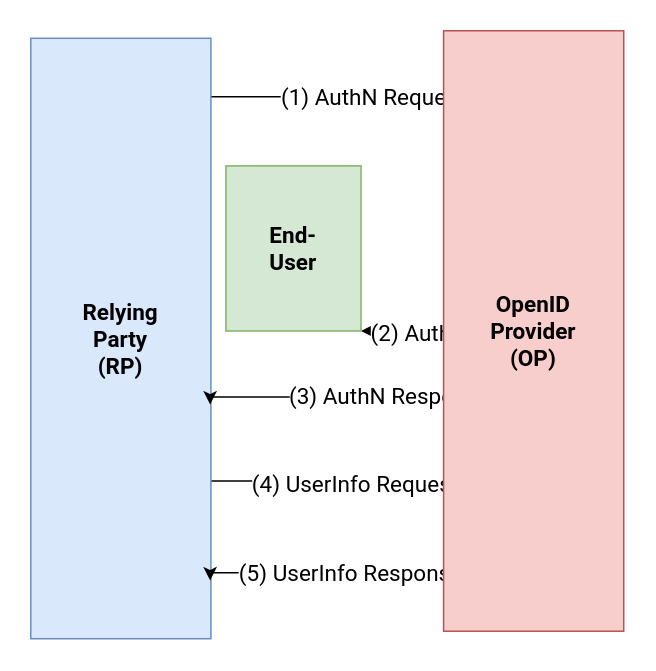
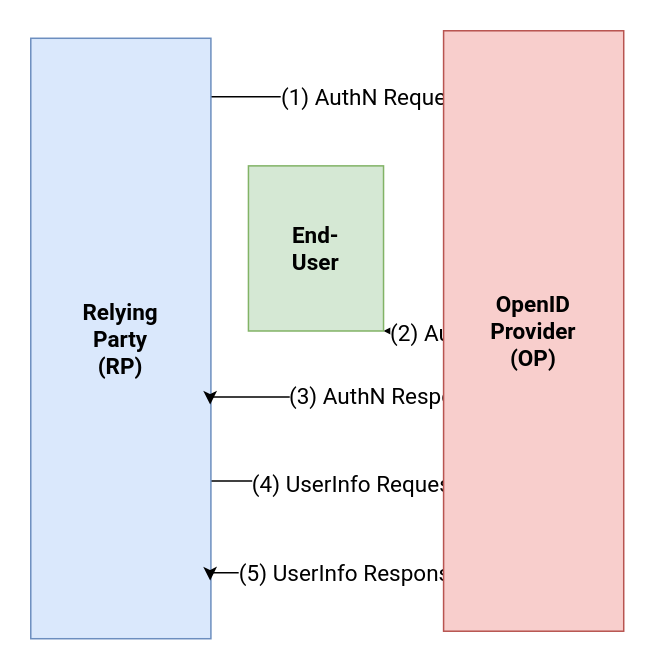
(293, 248) -> (316, 248)
